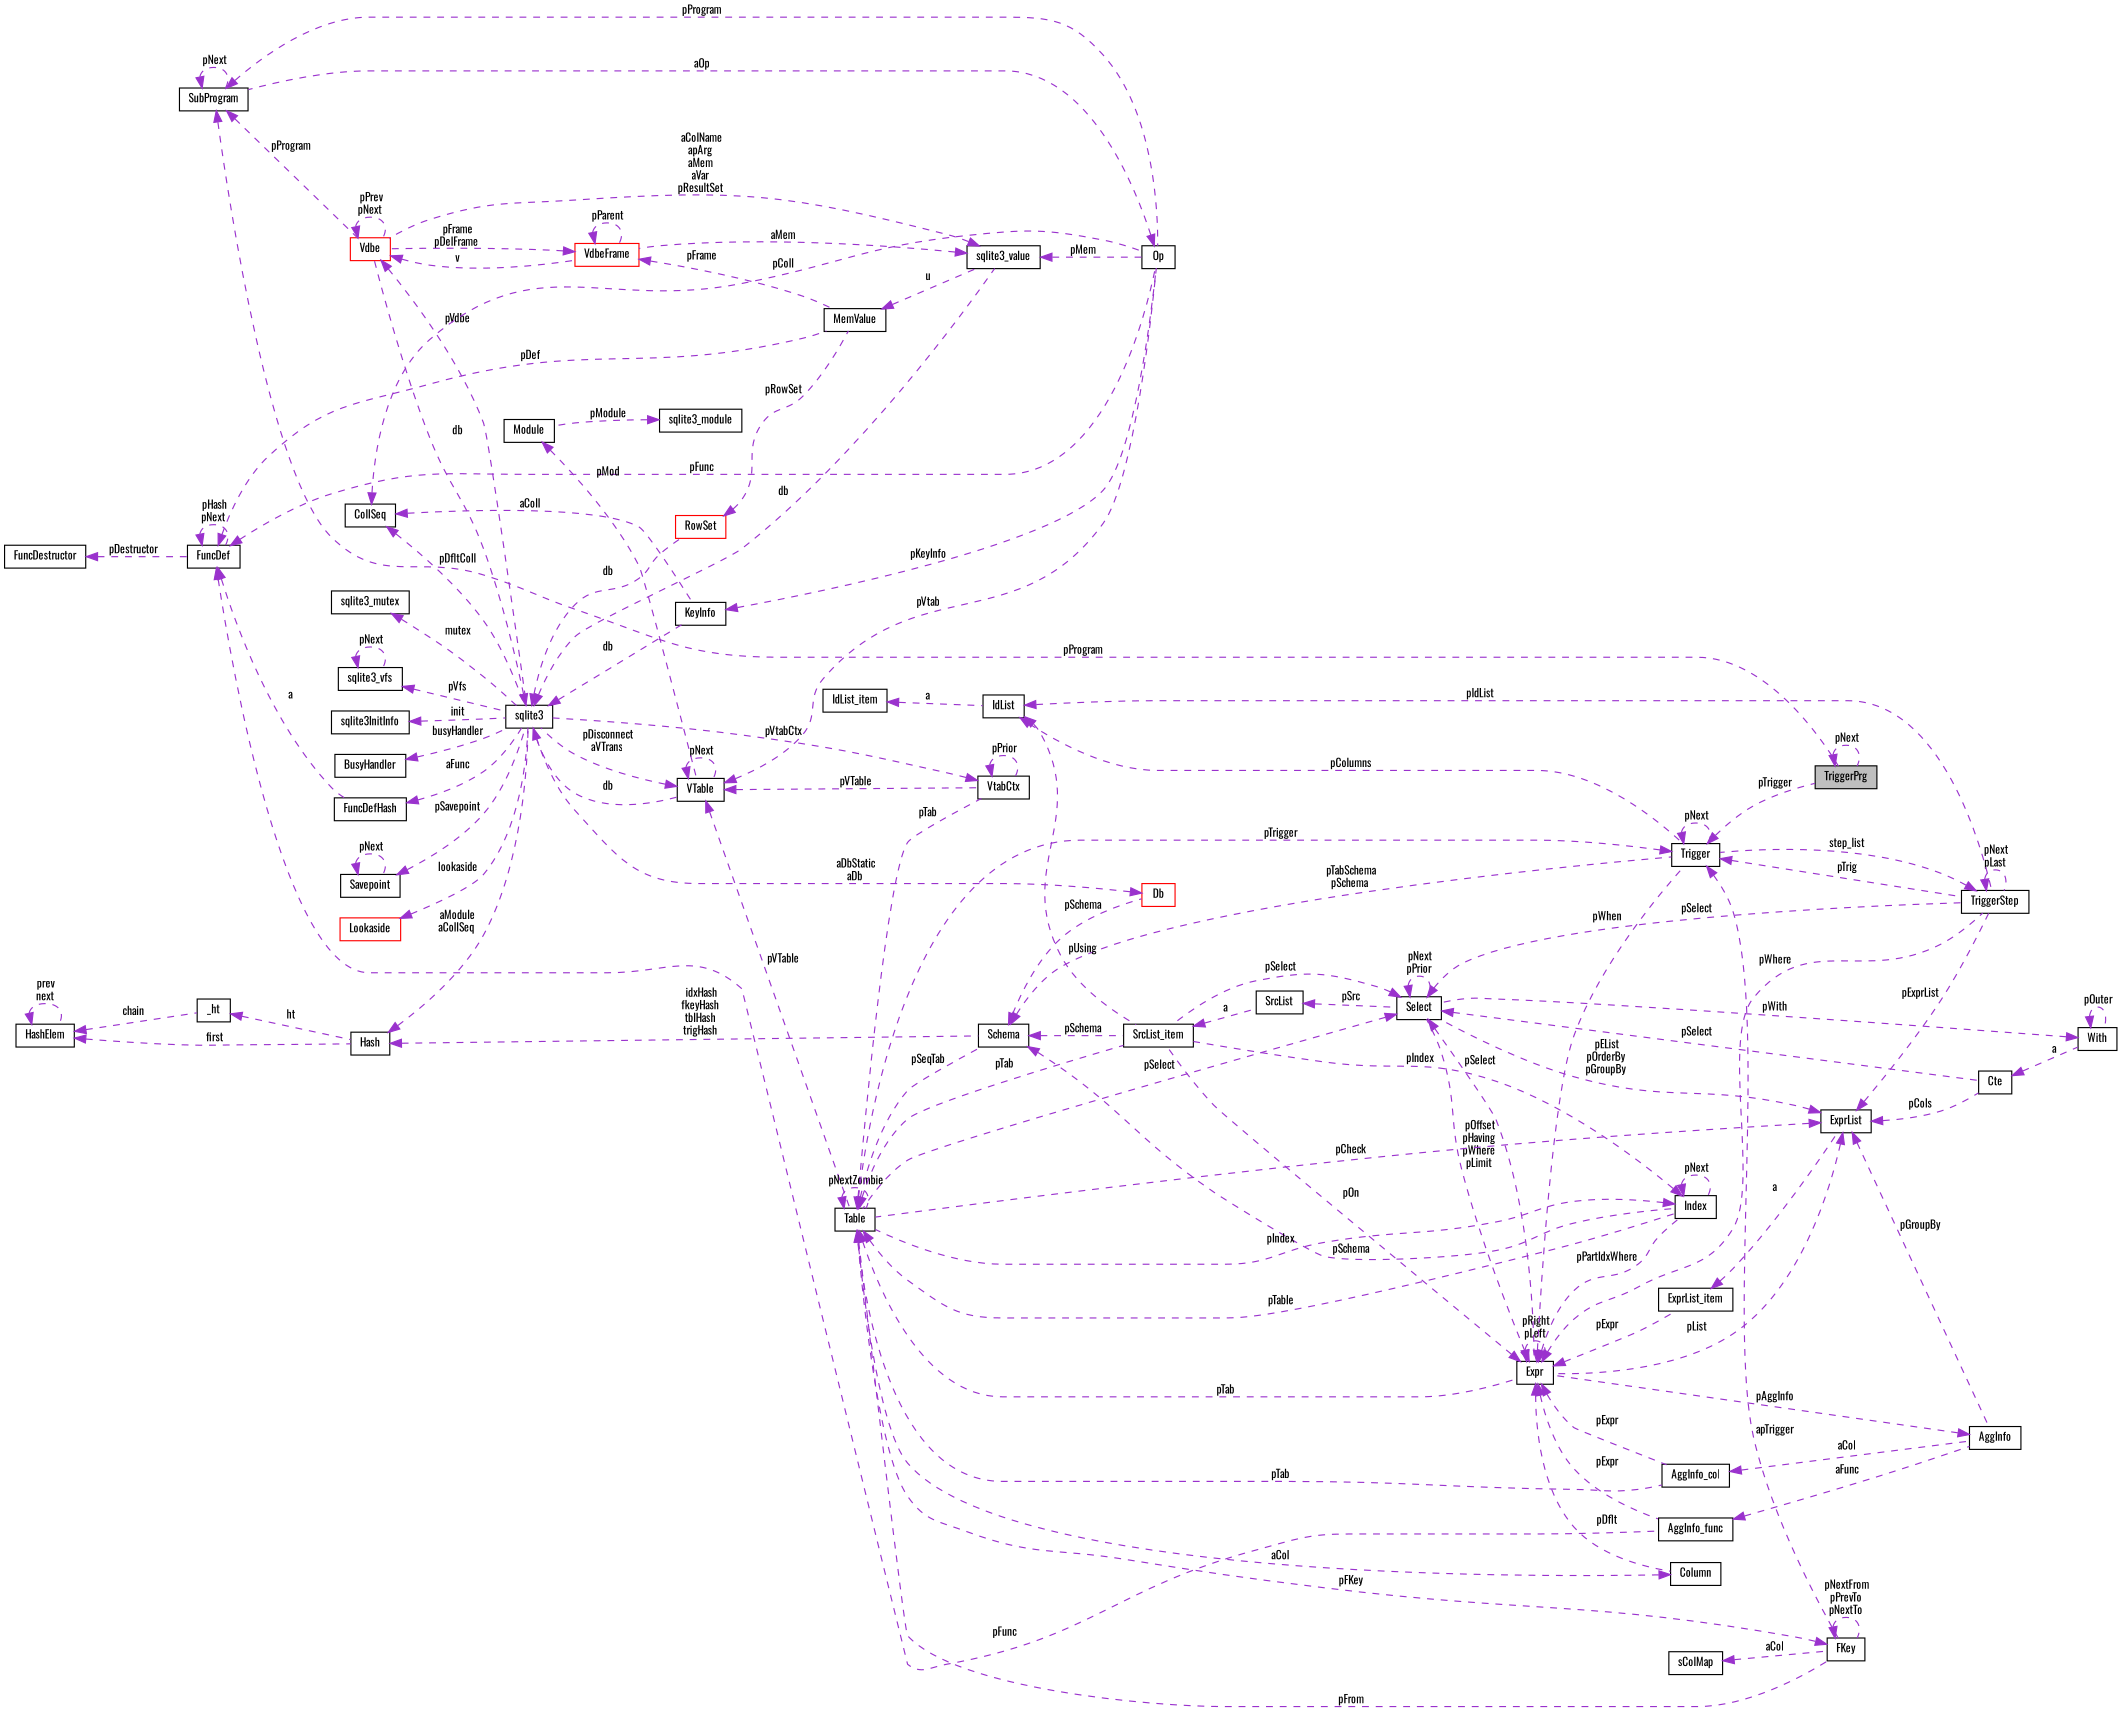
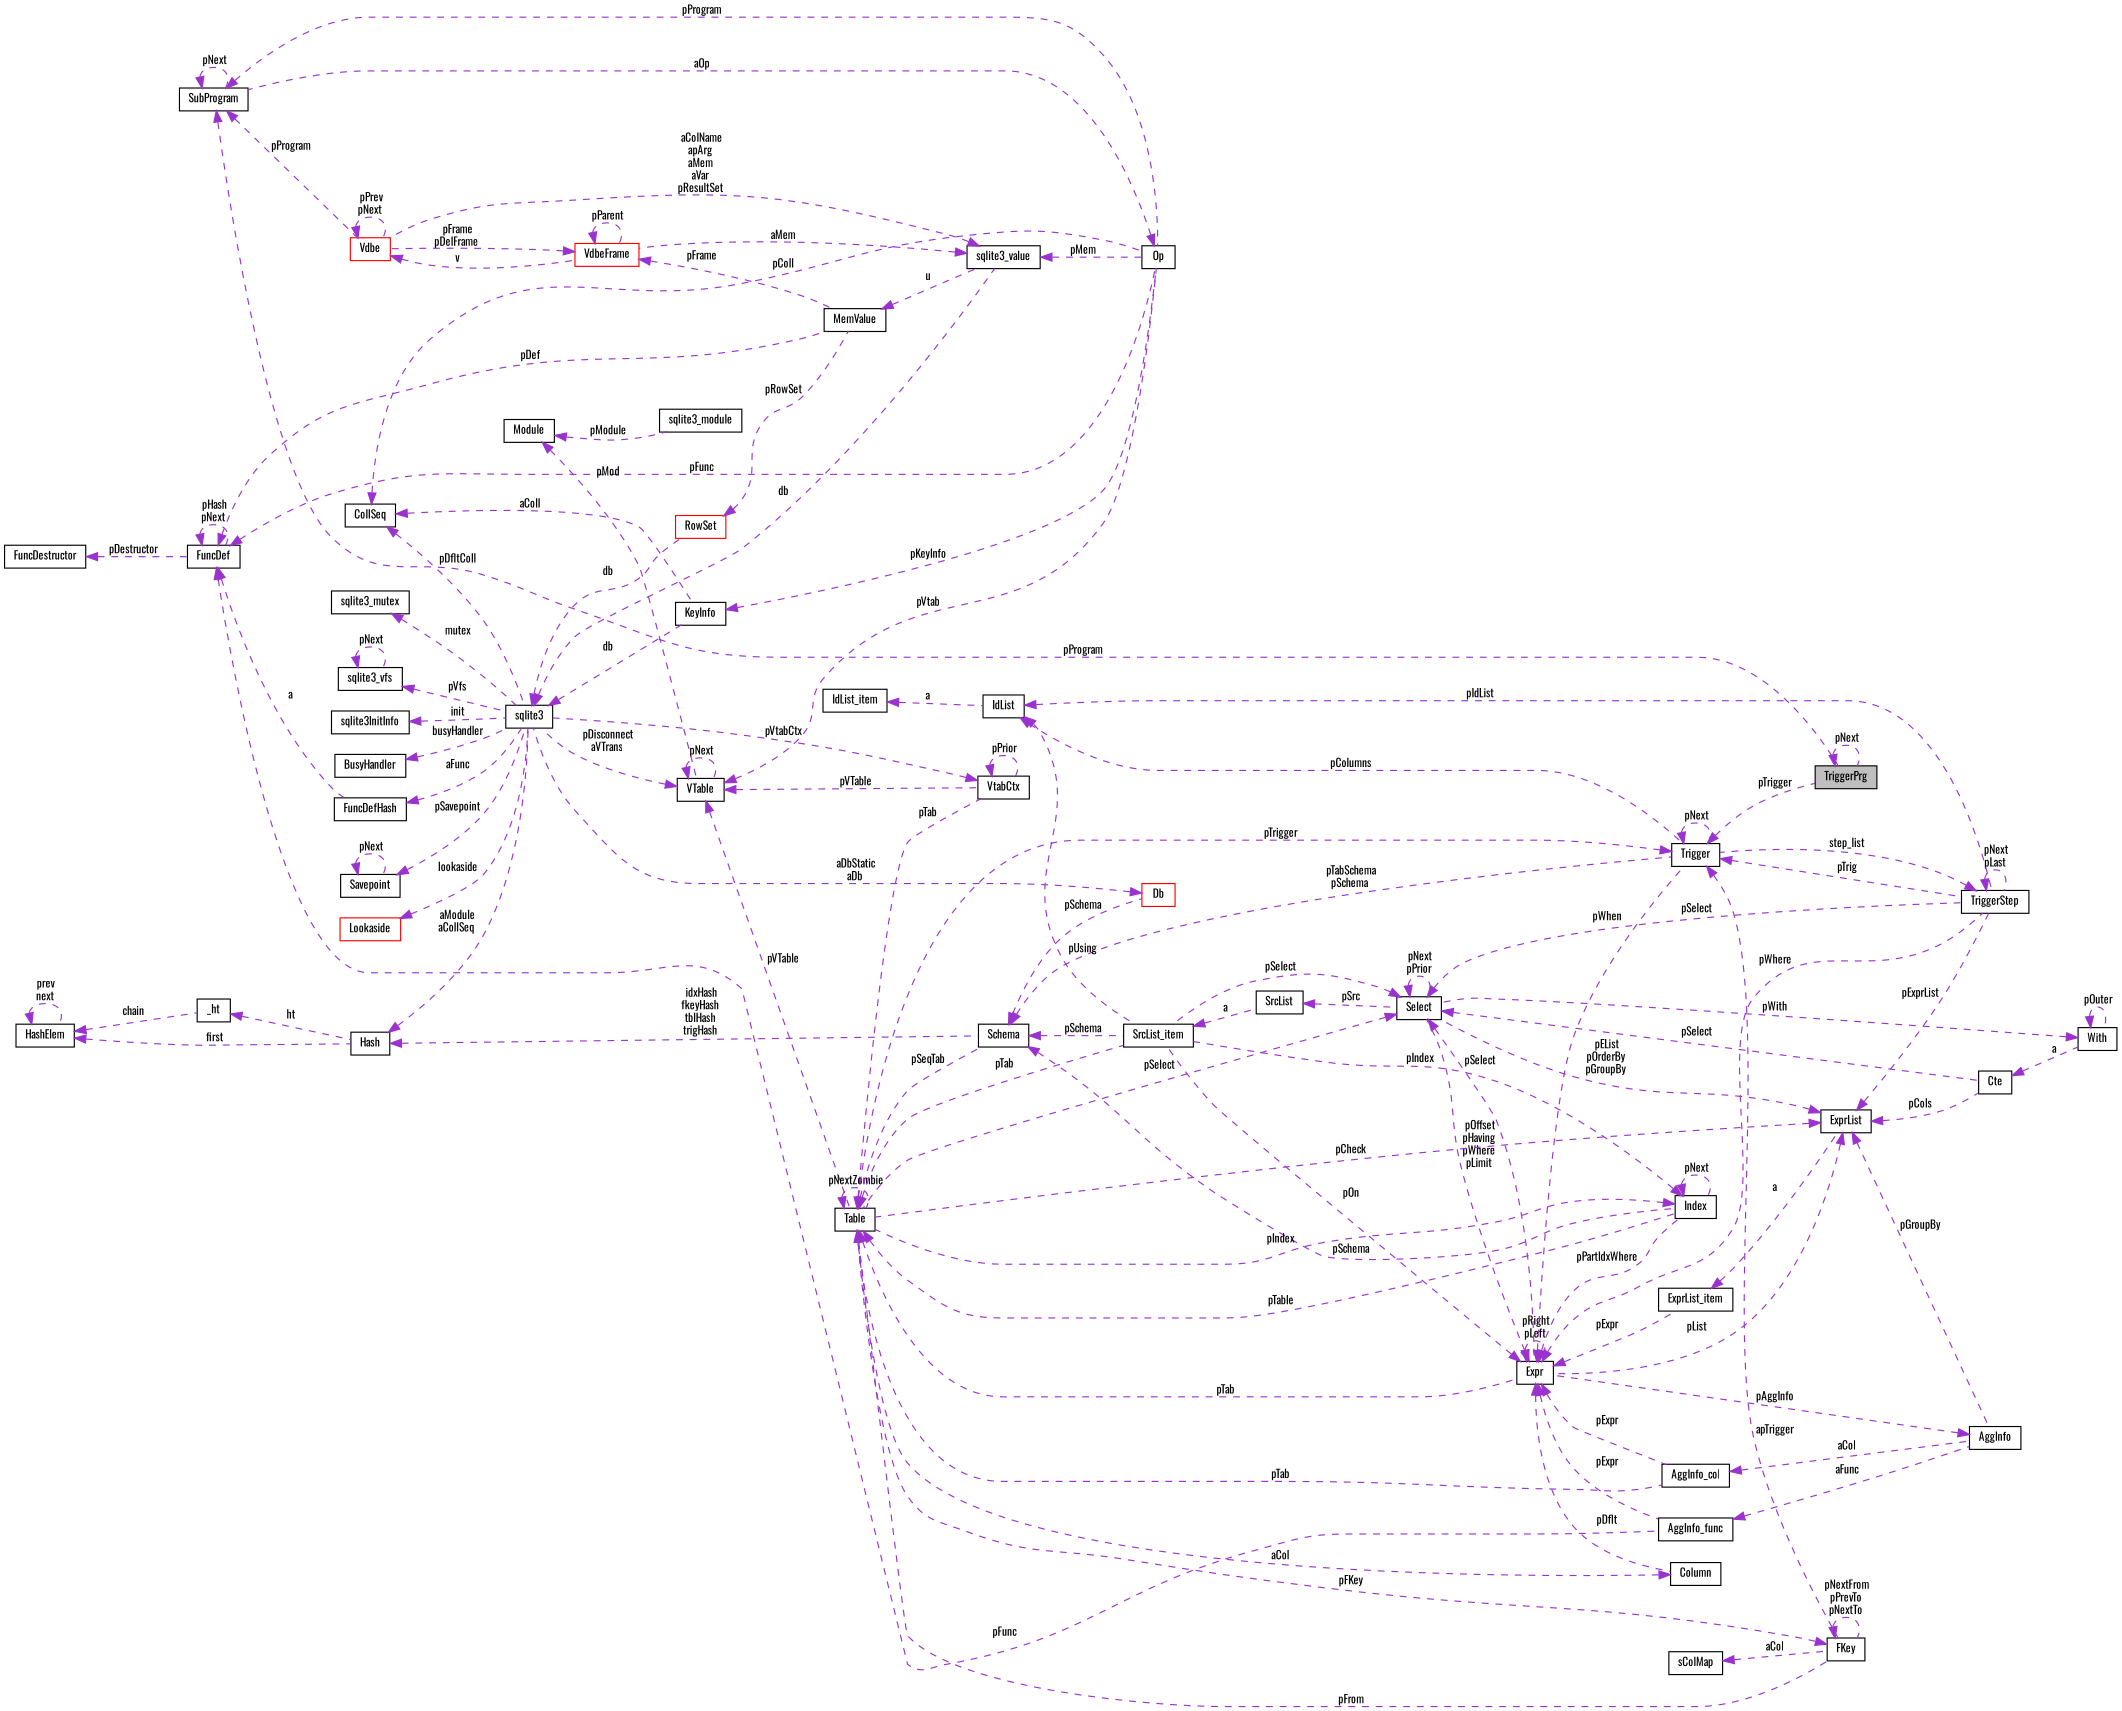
(601, 421) -> (617, 440)
(491, 463) -> none
(454, 488) -> none
(592, 800) -> none
